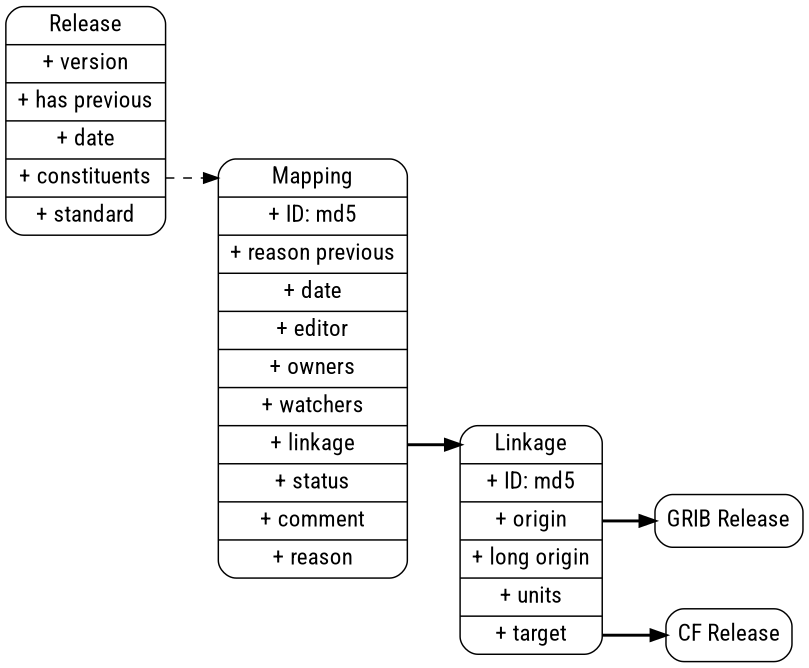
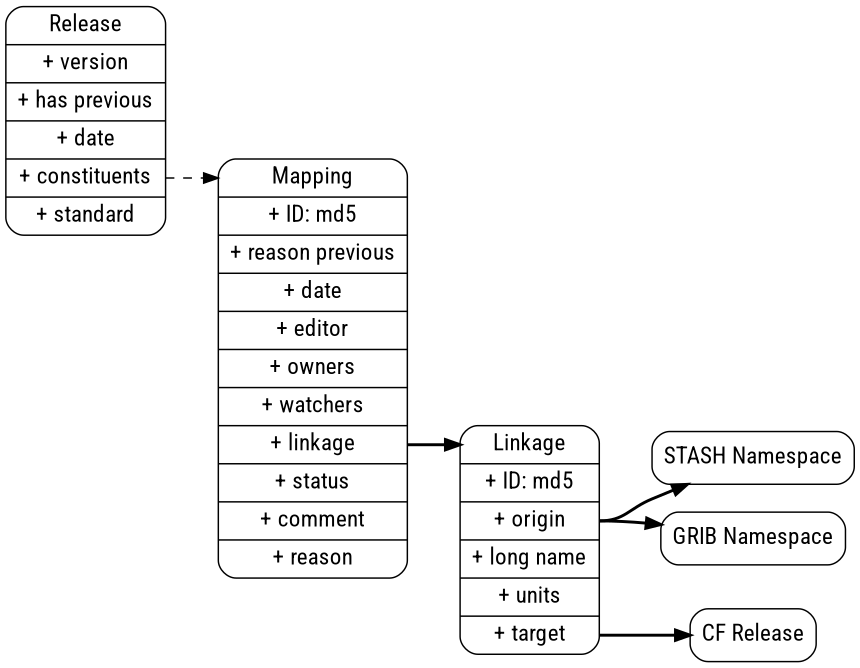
none -> (753, 458)
(729, 521) -> (753, 538)
(531, 558) -> (530, 558)
